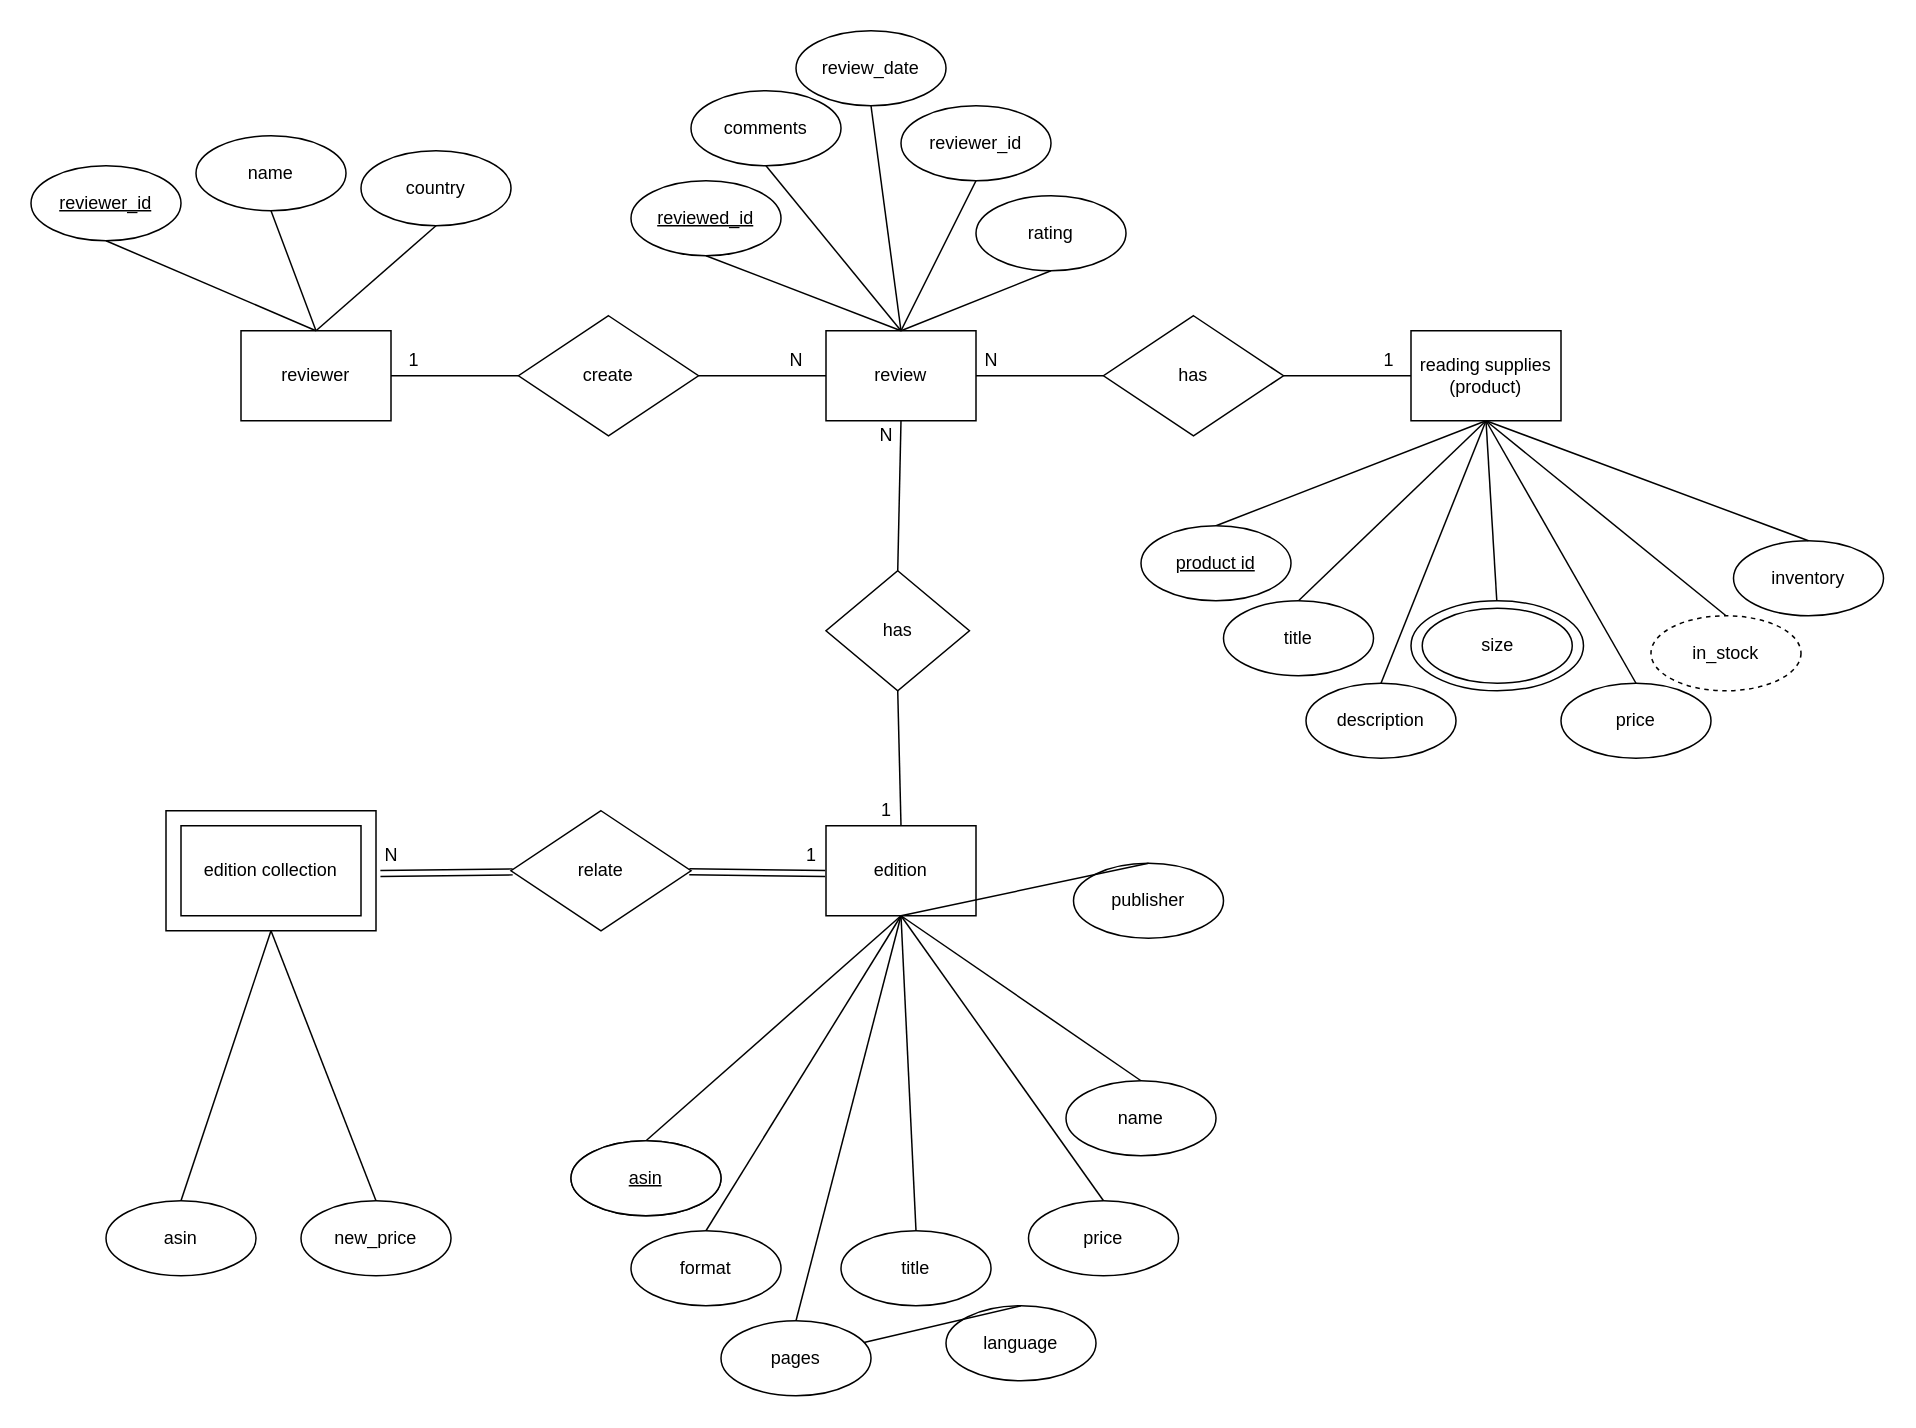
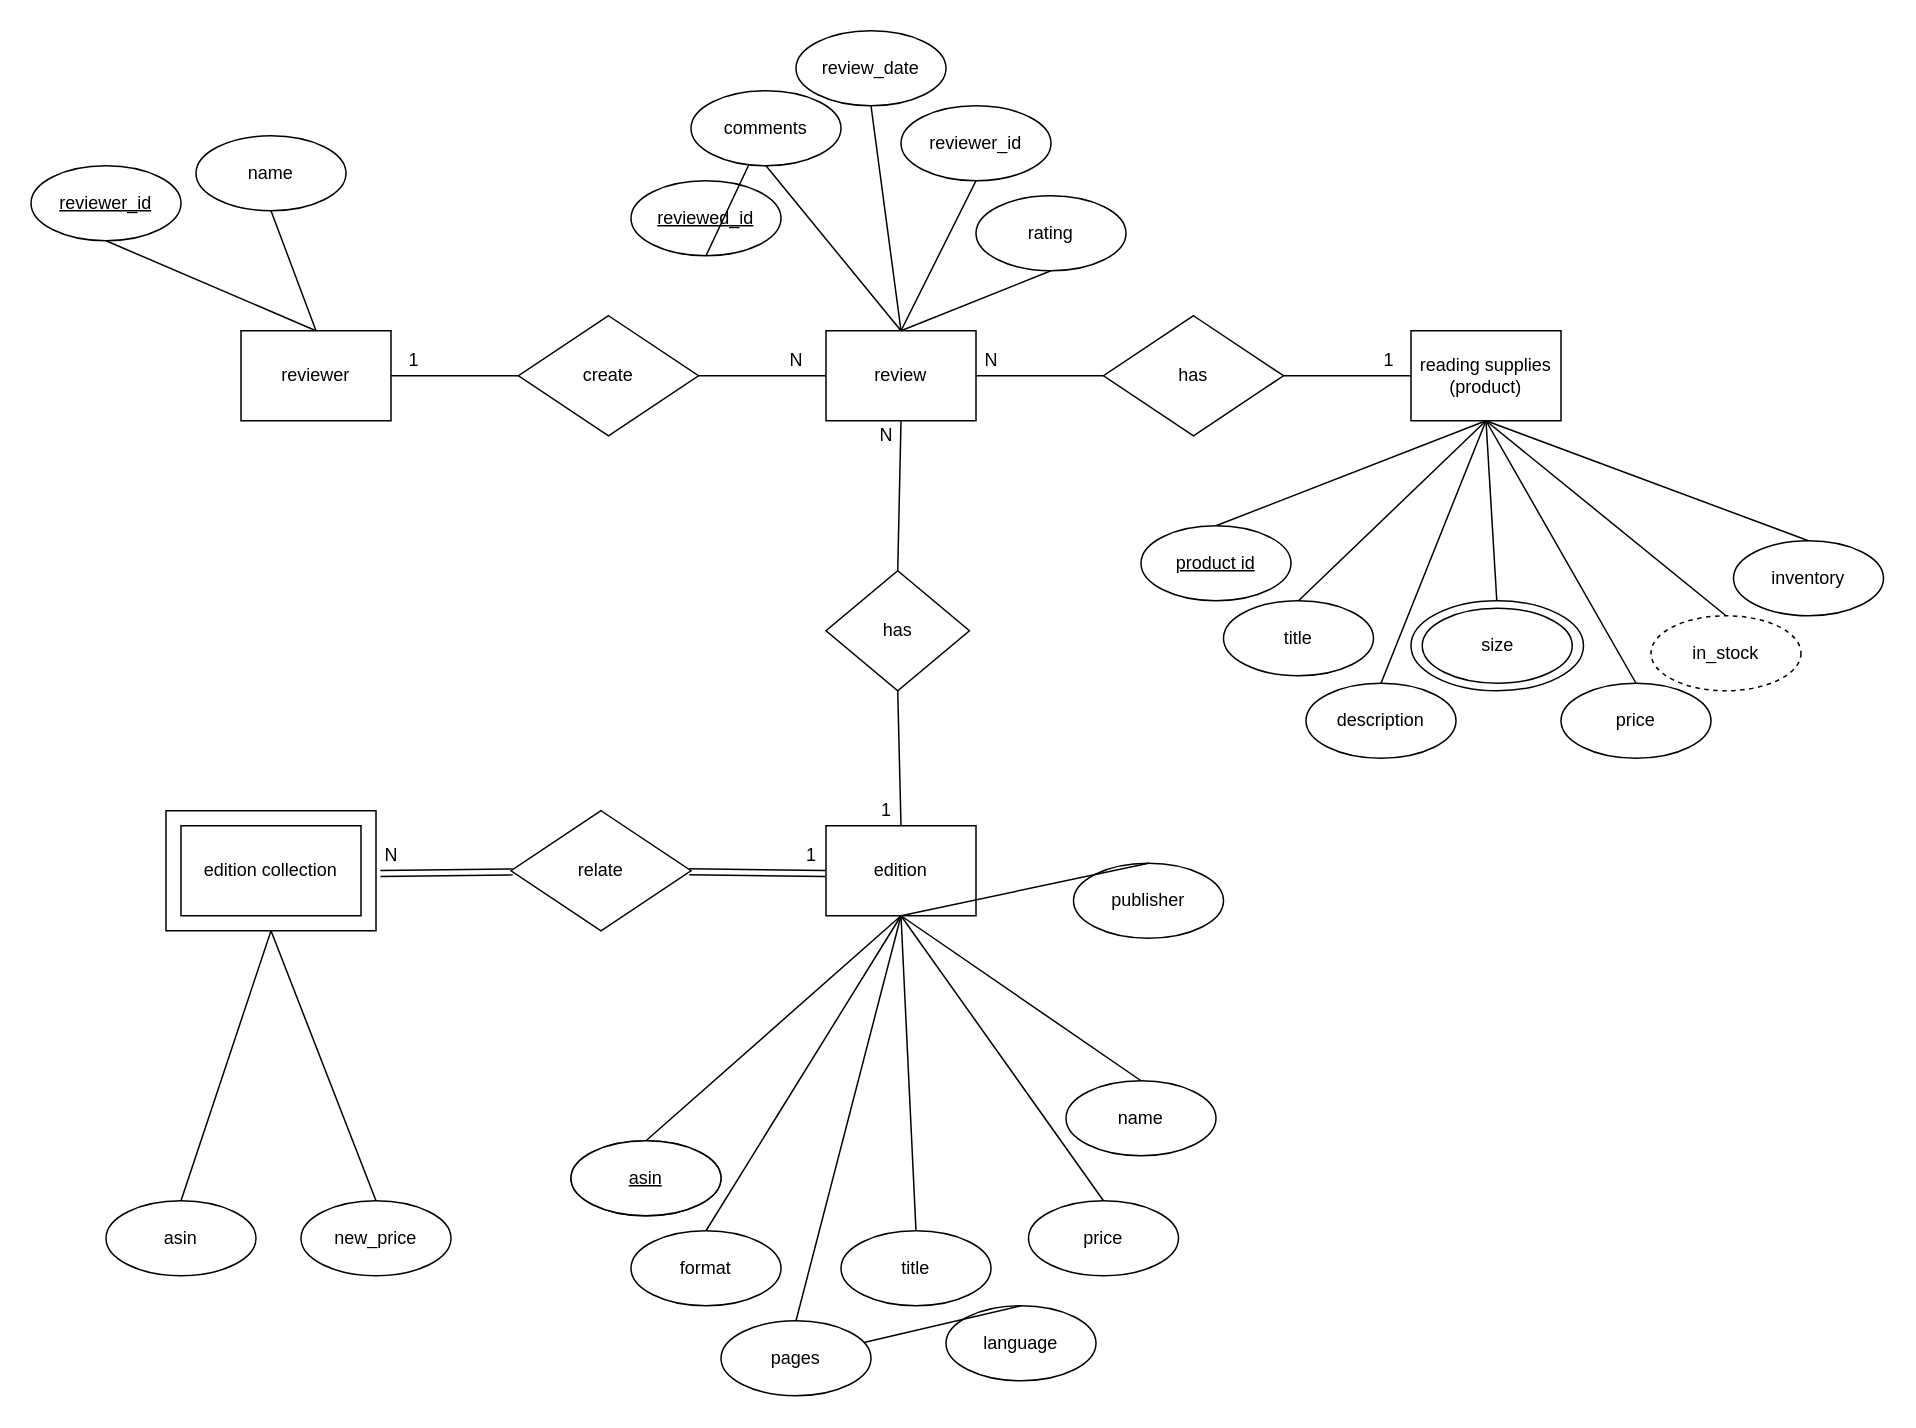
(436, 188) -> none
(376, 278) -> none
(800, 292) -> (727, 210)
